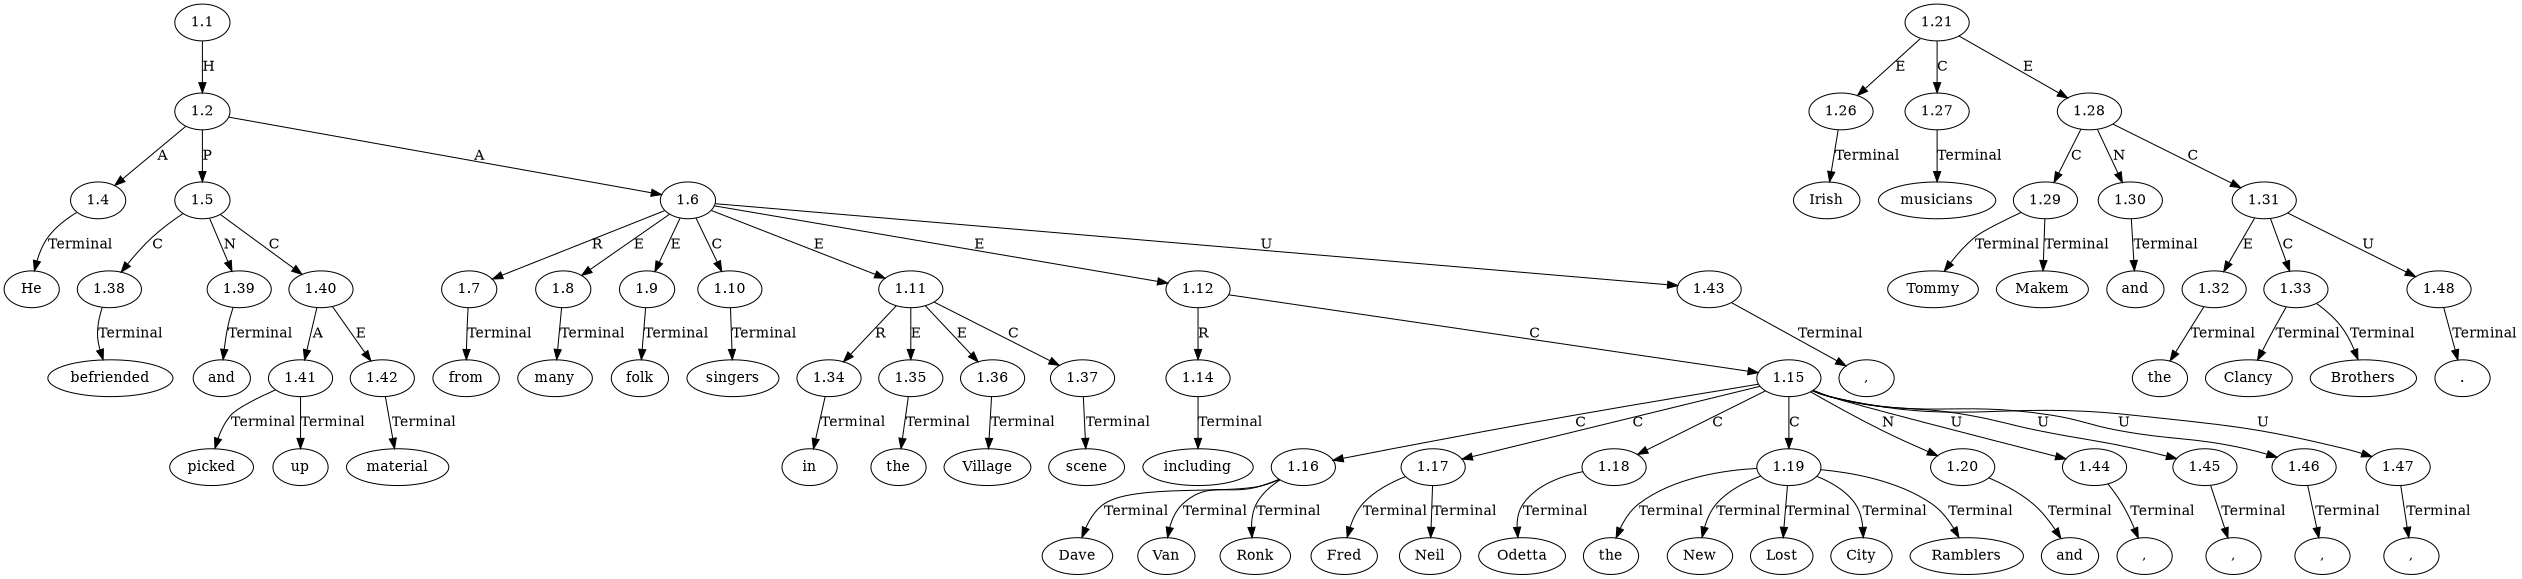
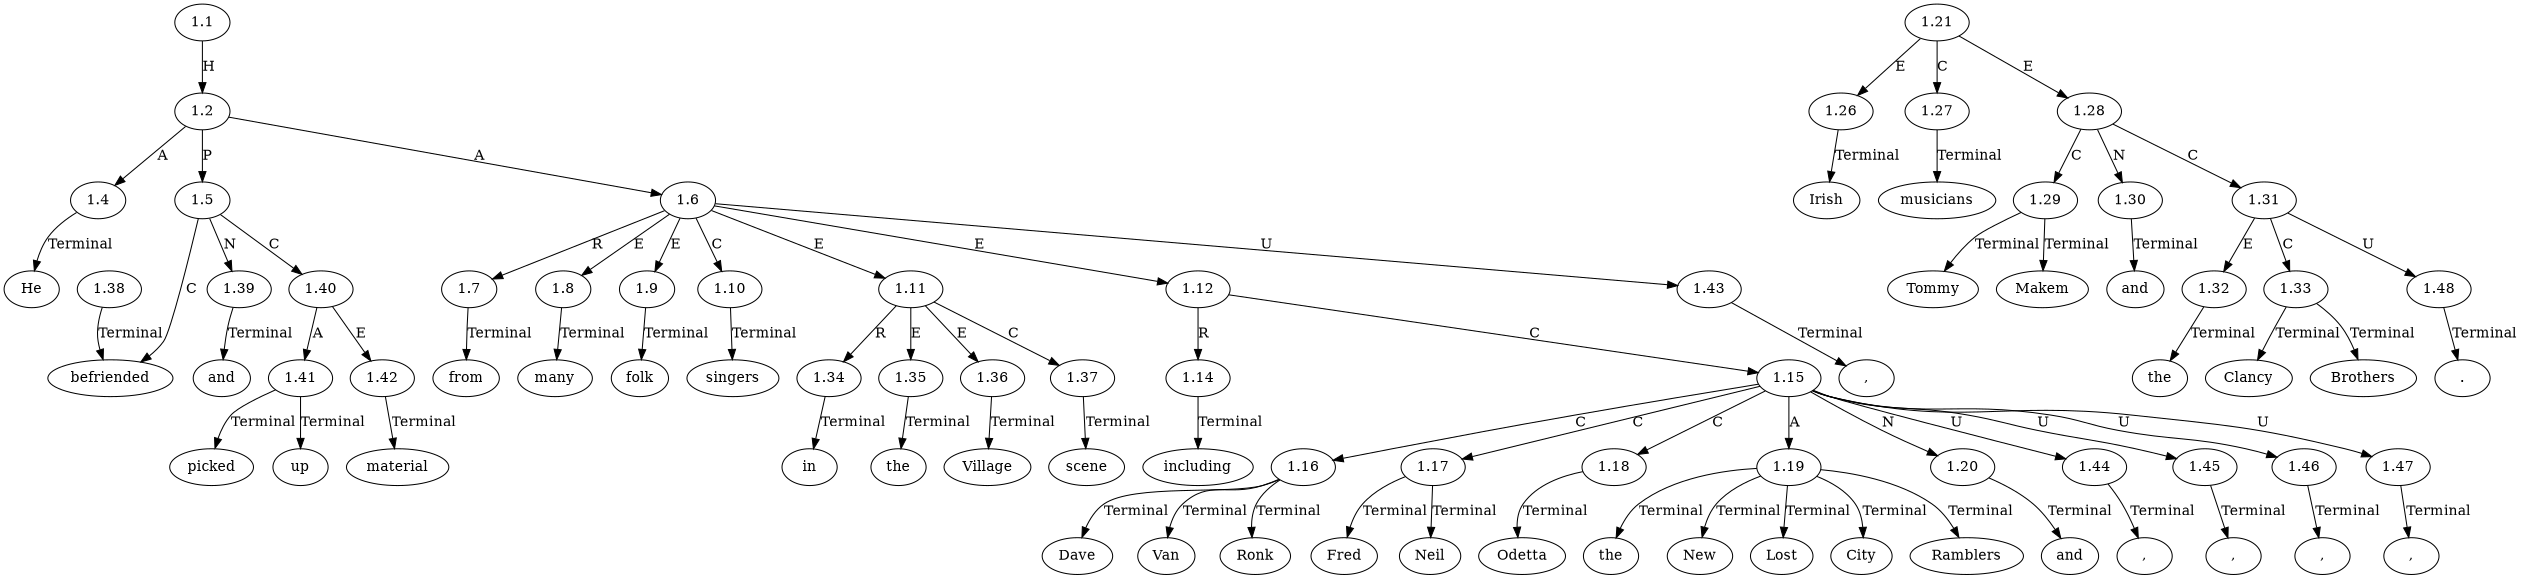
(153, 236) -> (180, 290)
(1795, 423) -> (1795, 423)
